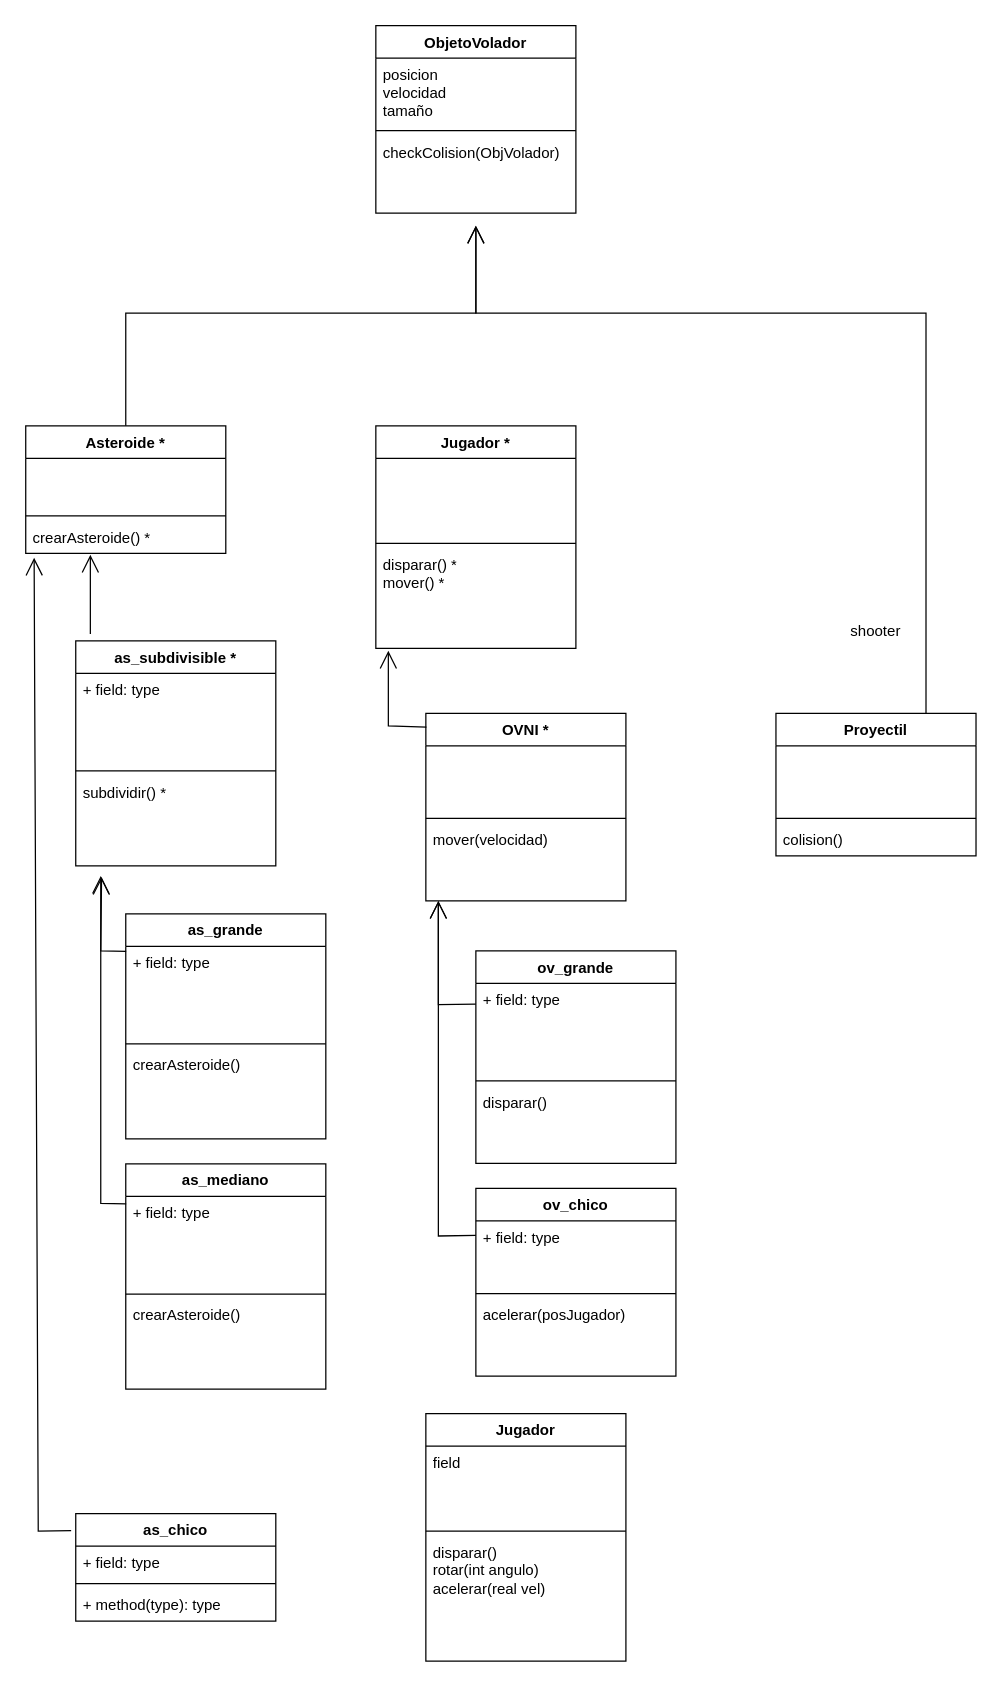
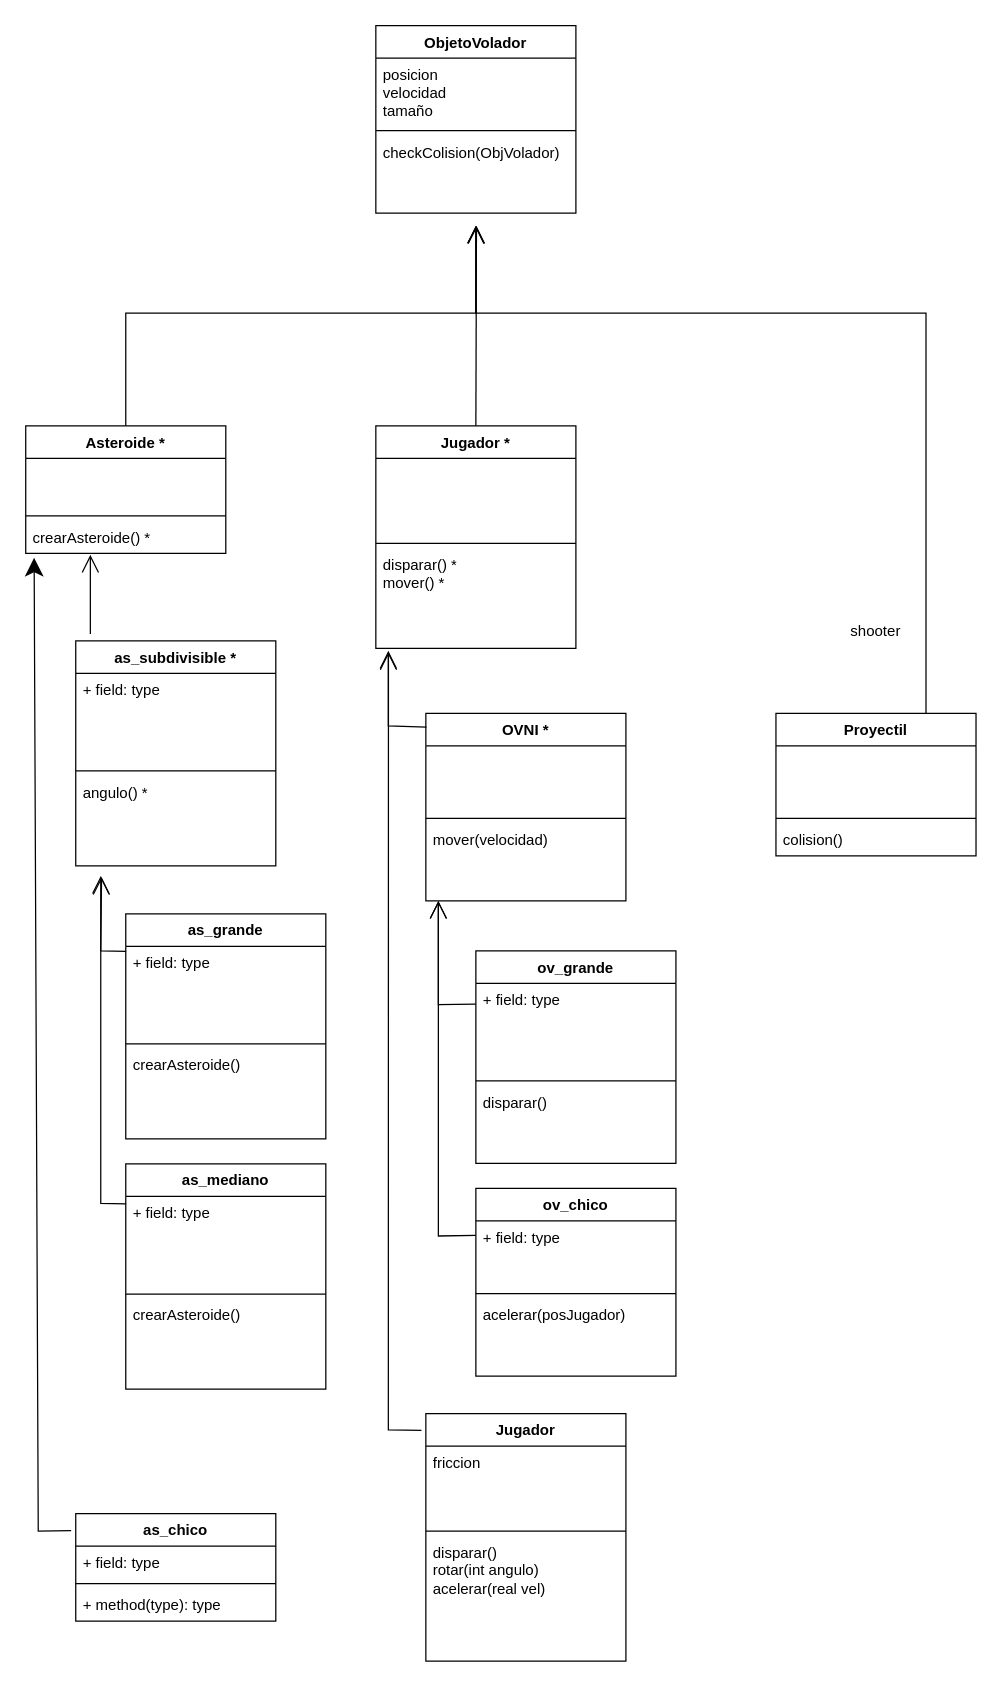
none -> (476, 371)
(34, 568) -> (34, 573)
(134, 793) -> (121, 793)
none -> (388, 1095)
(450, 1463) -> (463, 1463)
